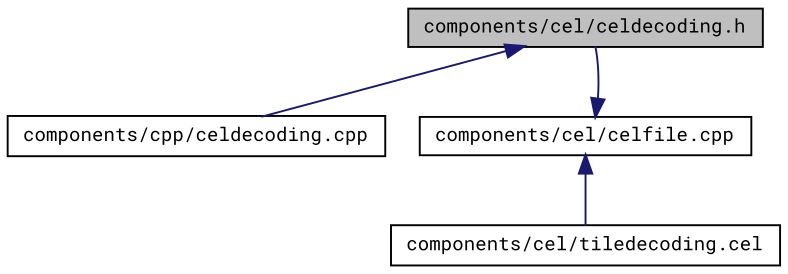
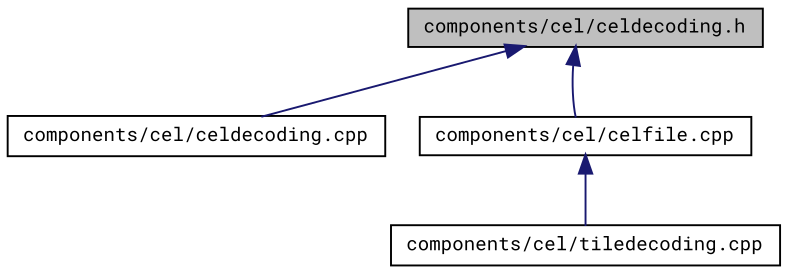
(598, 72) -> (573, 92)
(196, 136) -> (196, 136)
(586, 245) -> (586, 245)
